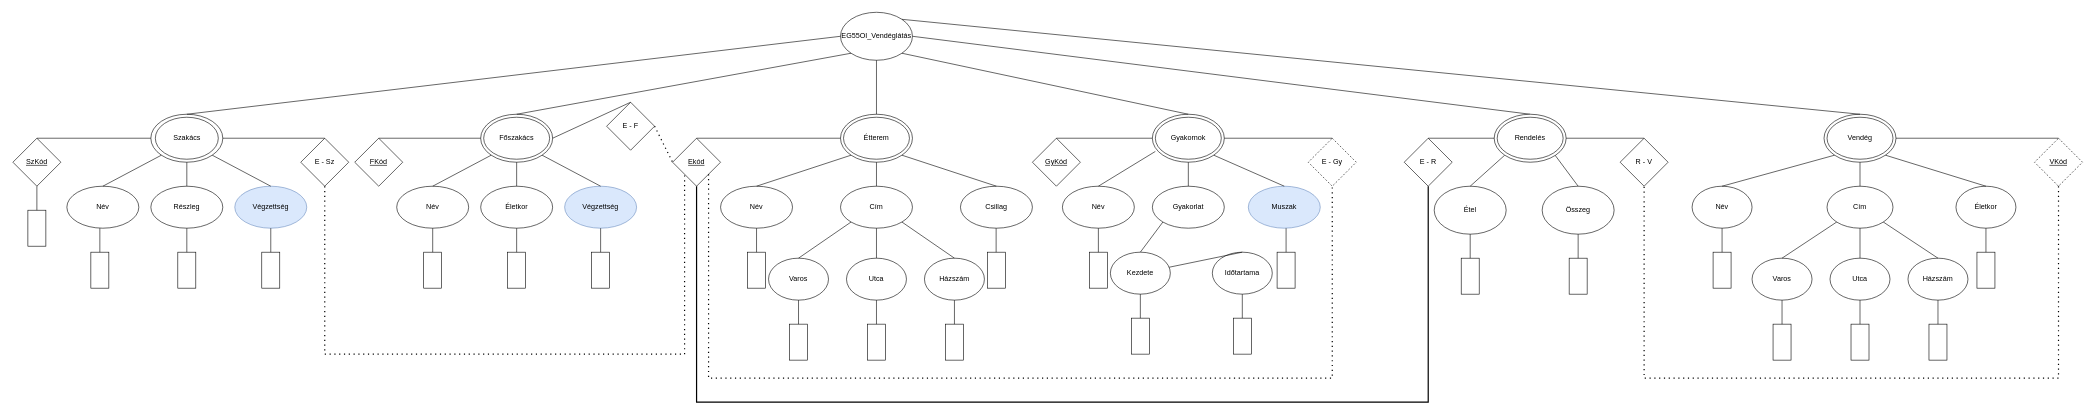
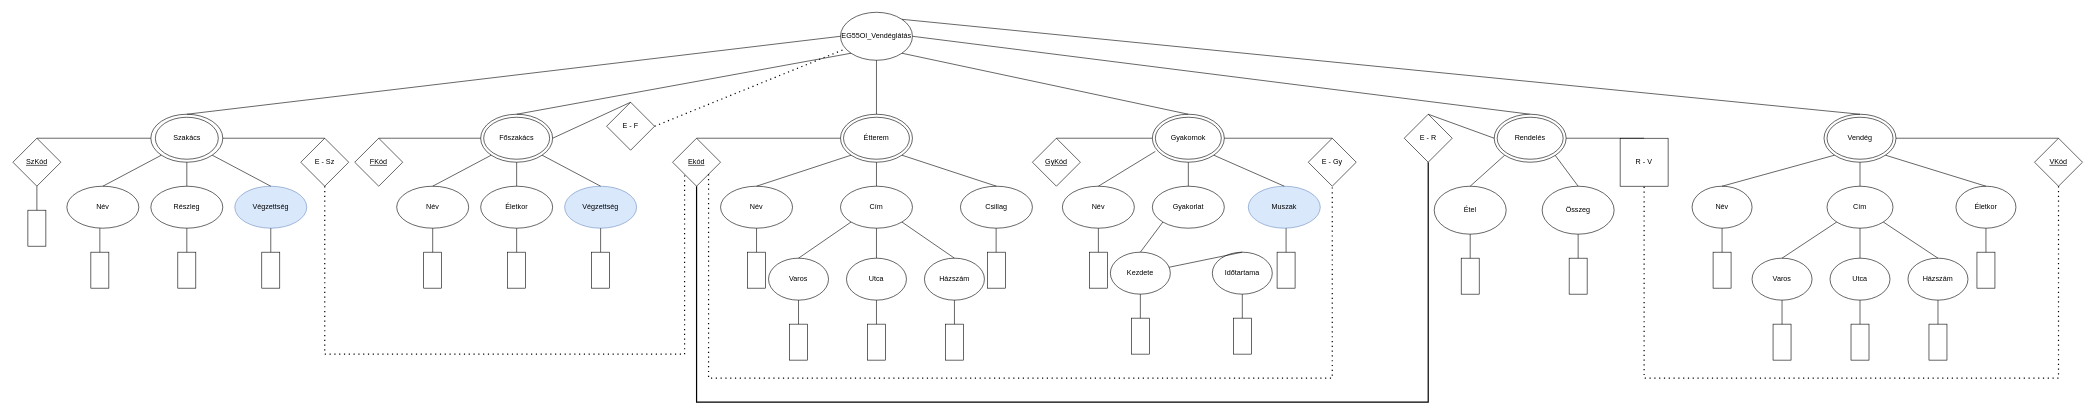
(665, 147) -> (738, 92)
(1332, 162) -> (1332, 162)
(1428, 162) -> (1428, 138)
(1644, 162) -> (1644, 162)
(2059, 162) -> (2059, 162)
